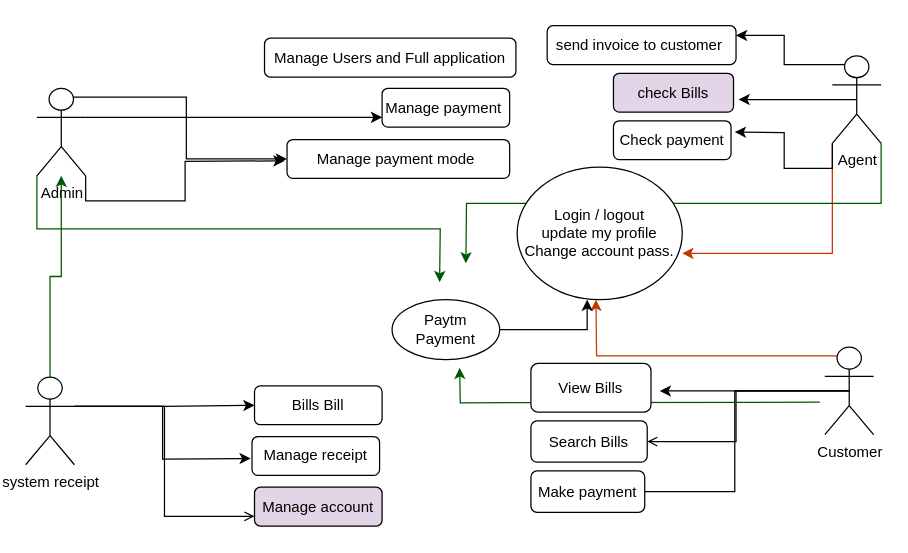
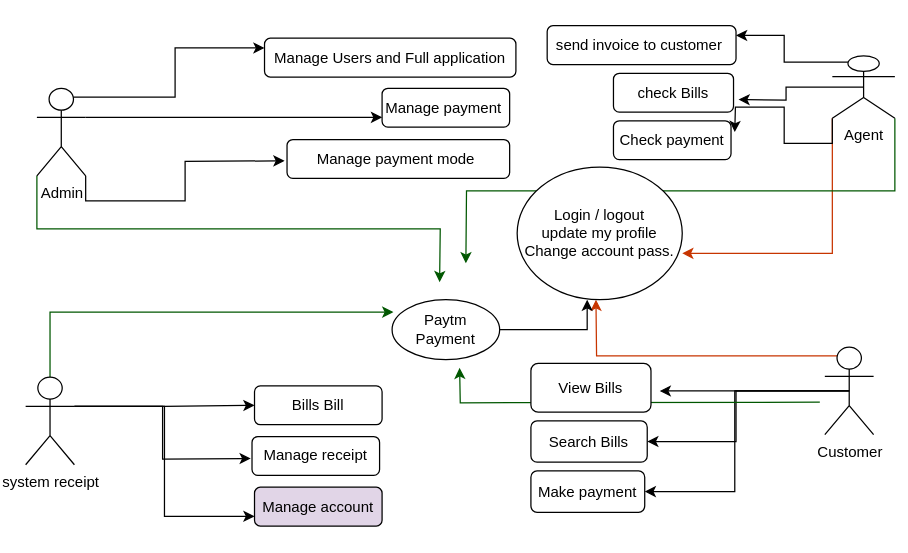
(673, 93) -> (673, 93)
(856, 99) -> (863, 87)
(194, 159) -> (189, 48)
(61, 255) -> (216, 312)
(654, 441) -> (657, 441)
(650, 491) -> (654, 491)
(247, 516) -> (244, 516)
